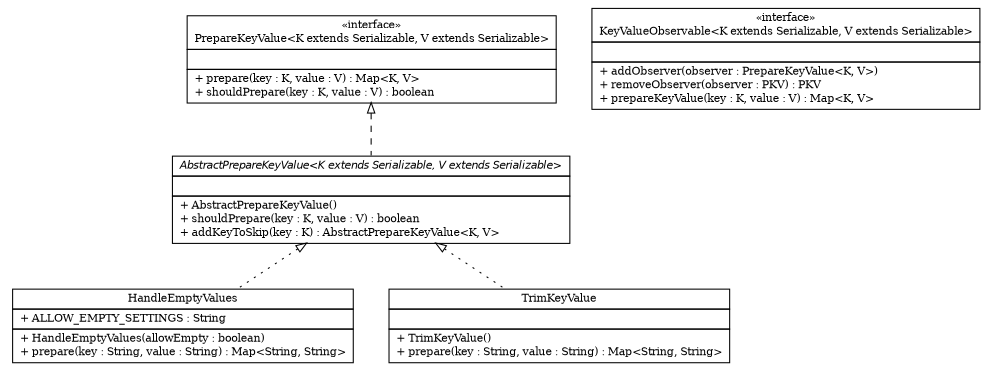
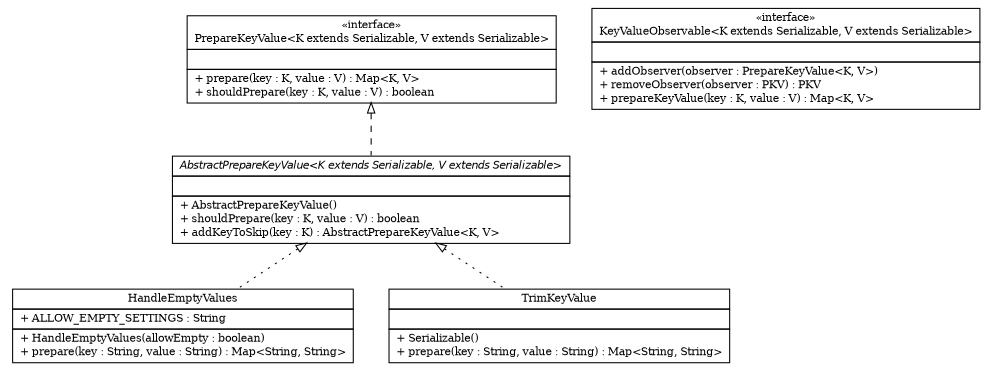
(444, 339) -> (438, 339)
